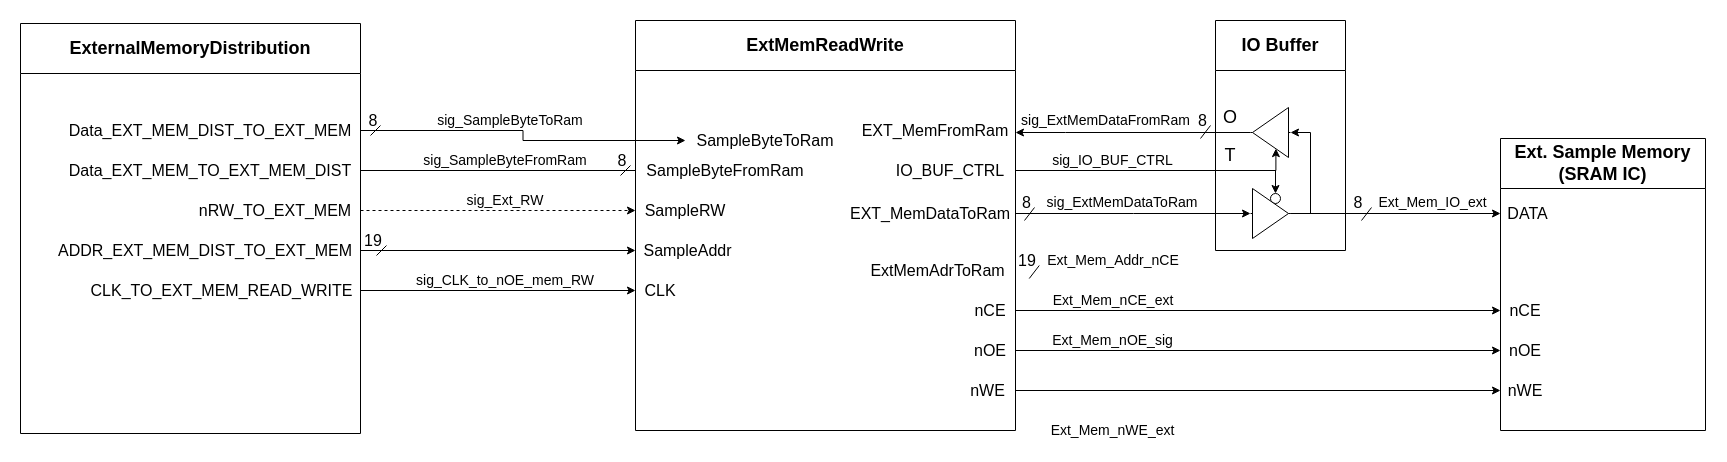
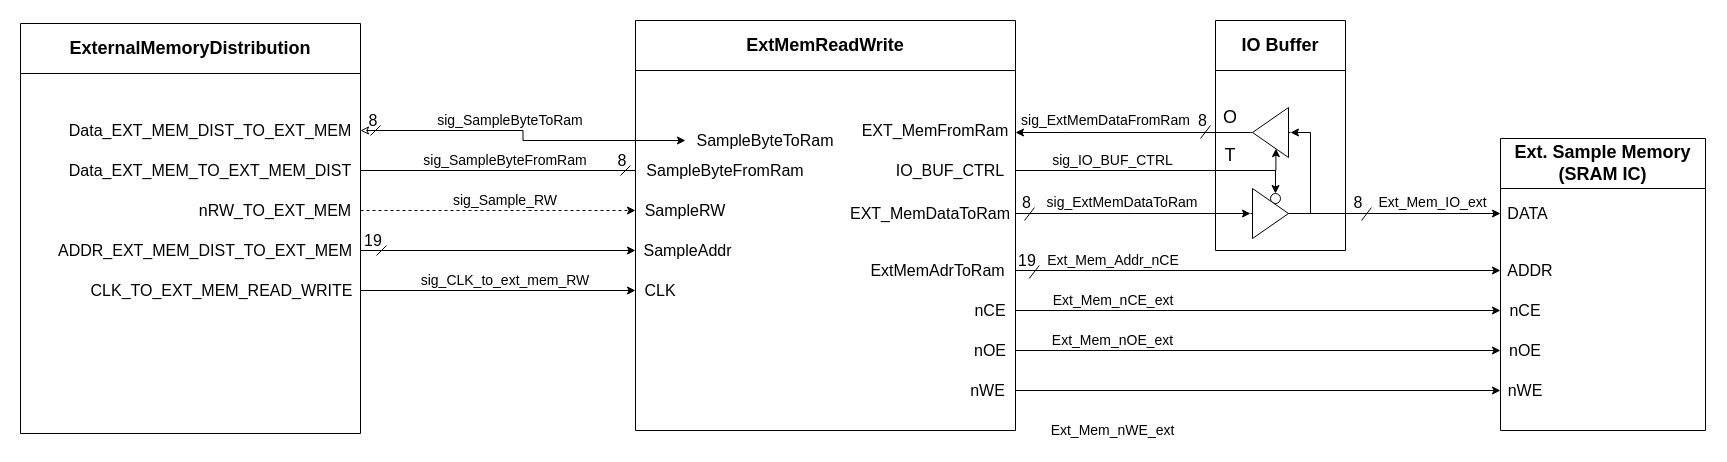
(366, 131) -> (368, 131)
(506, 201) -> (506, 201)
none -> (1255, 271)
none -> (1531, 271)
(506, 281) -> (506, 281)
(1113, 341) -> (1113, 341)
